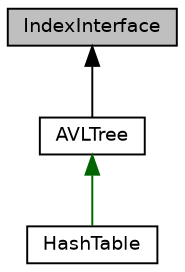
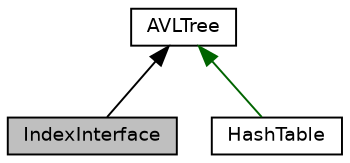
(92, 92) -> (131, 89)
